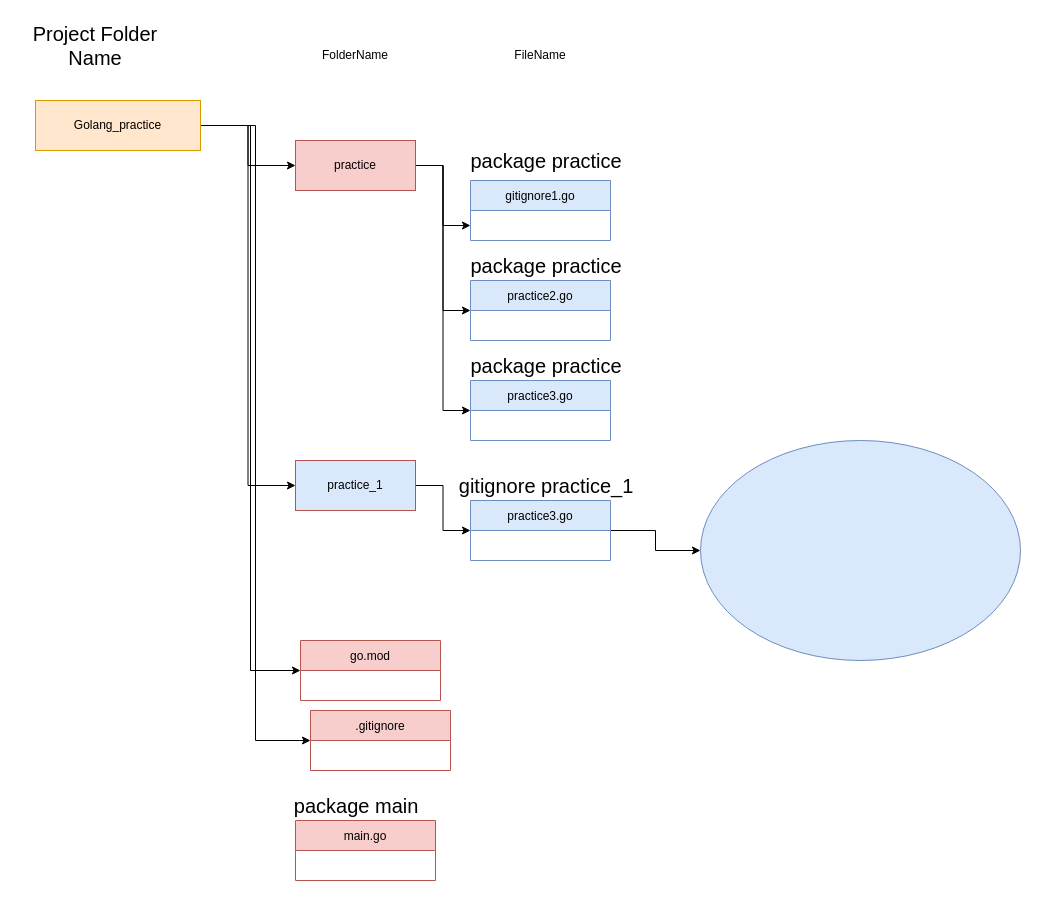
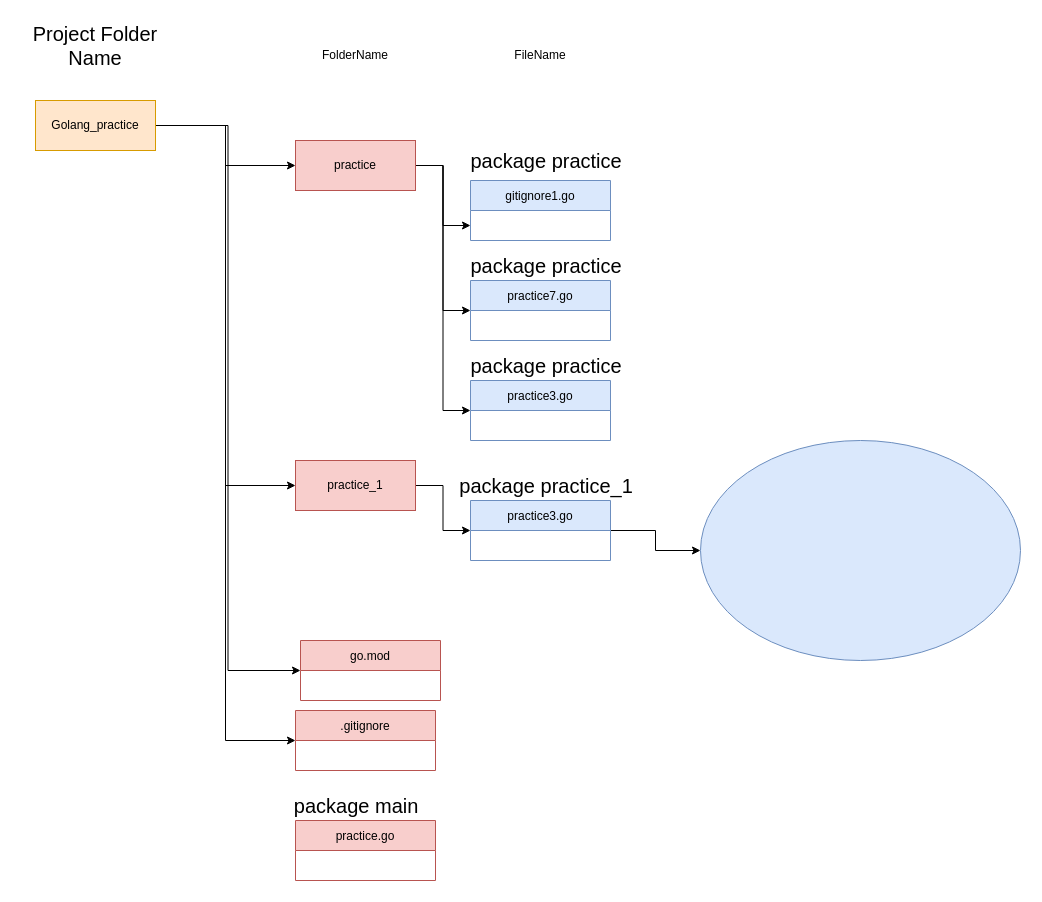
(118, 126) -> (96, 126)
(540, 296) -> (540, 296)
(356, 486) -> (356, 486)
(491, 486) -> (491, 486)
(381, 741) -> (366, 741)
(365, 836) -> (365, 836)
